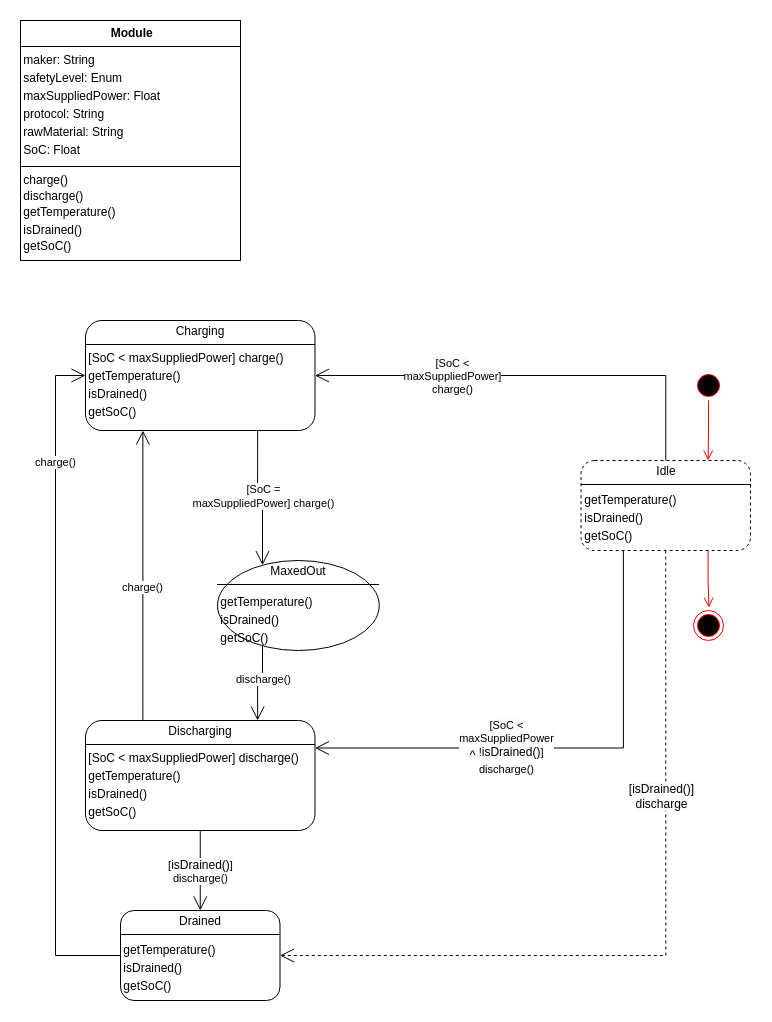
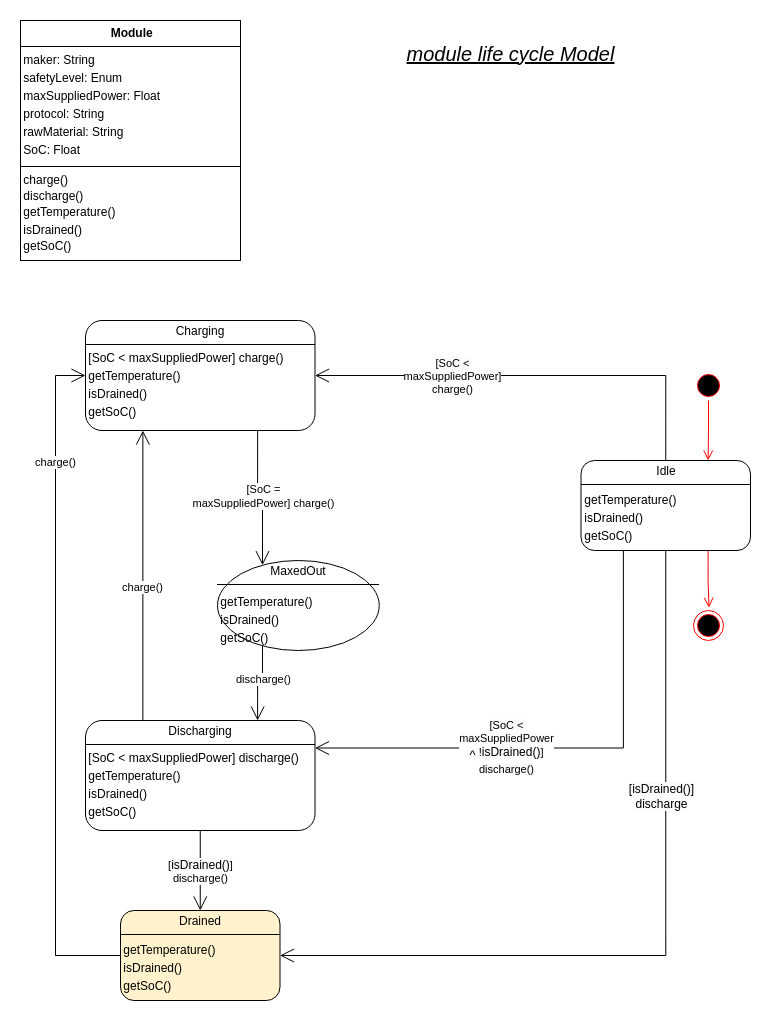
none -> (511, 54)
(666, 506) -> (666, 506)
(200, 956) -> (200, 956)
(548, 956) -> (548, 956)
